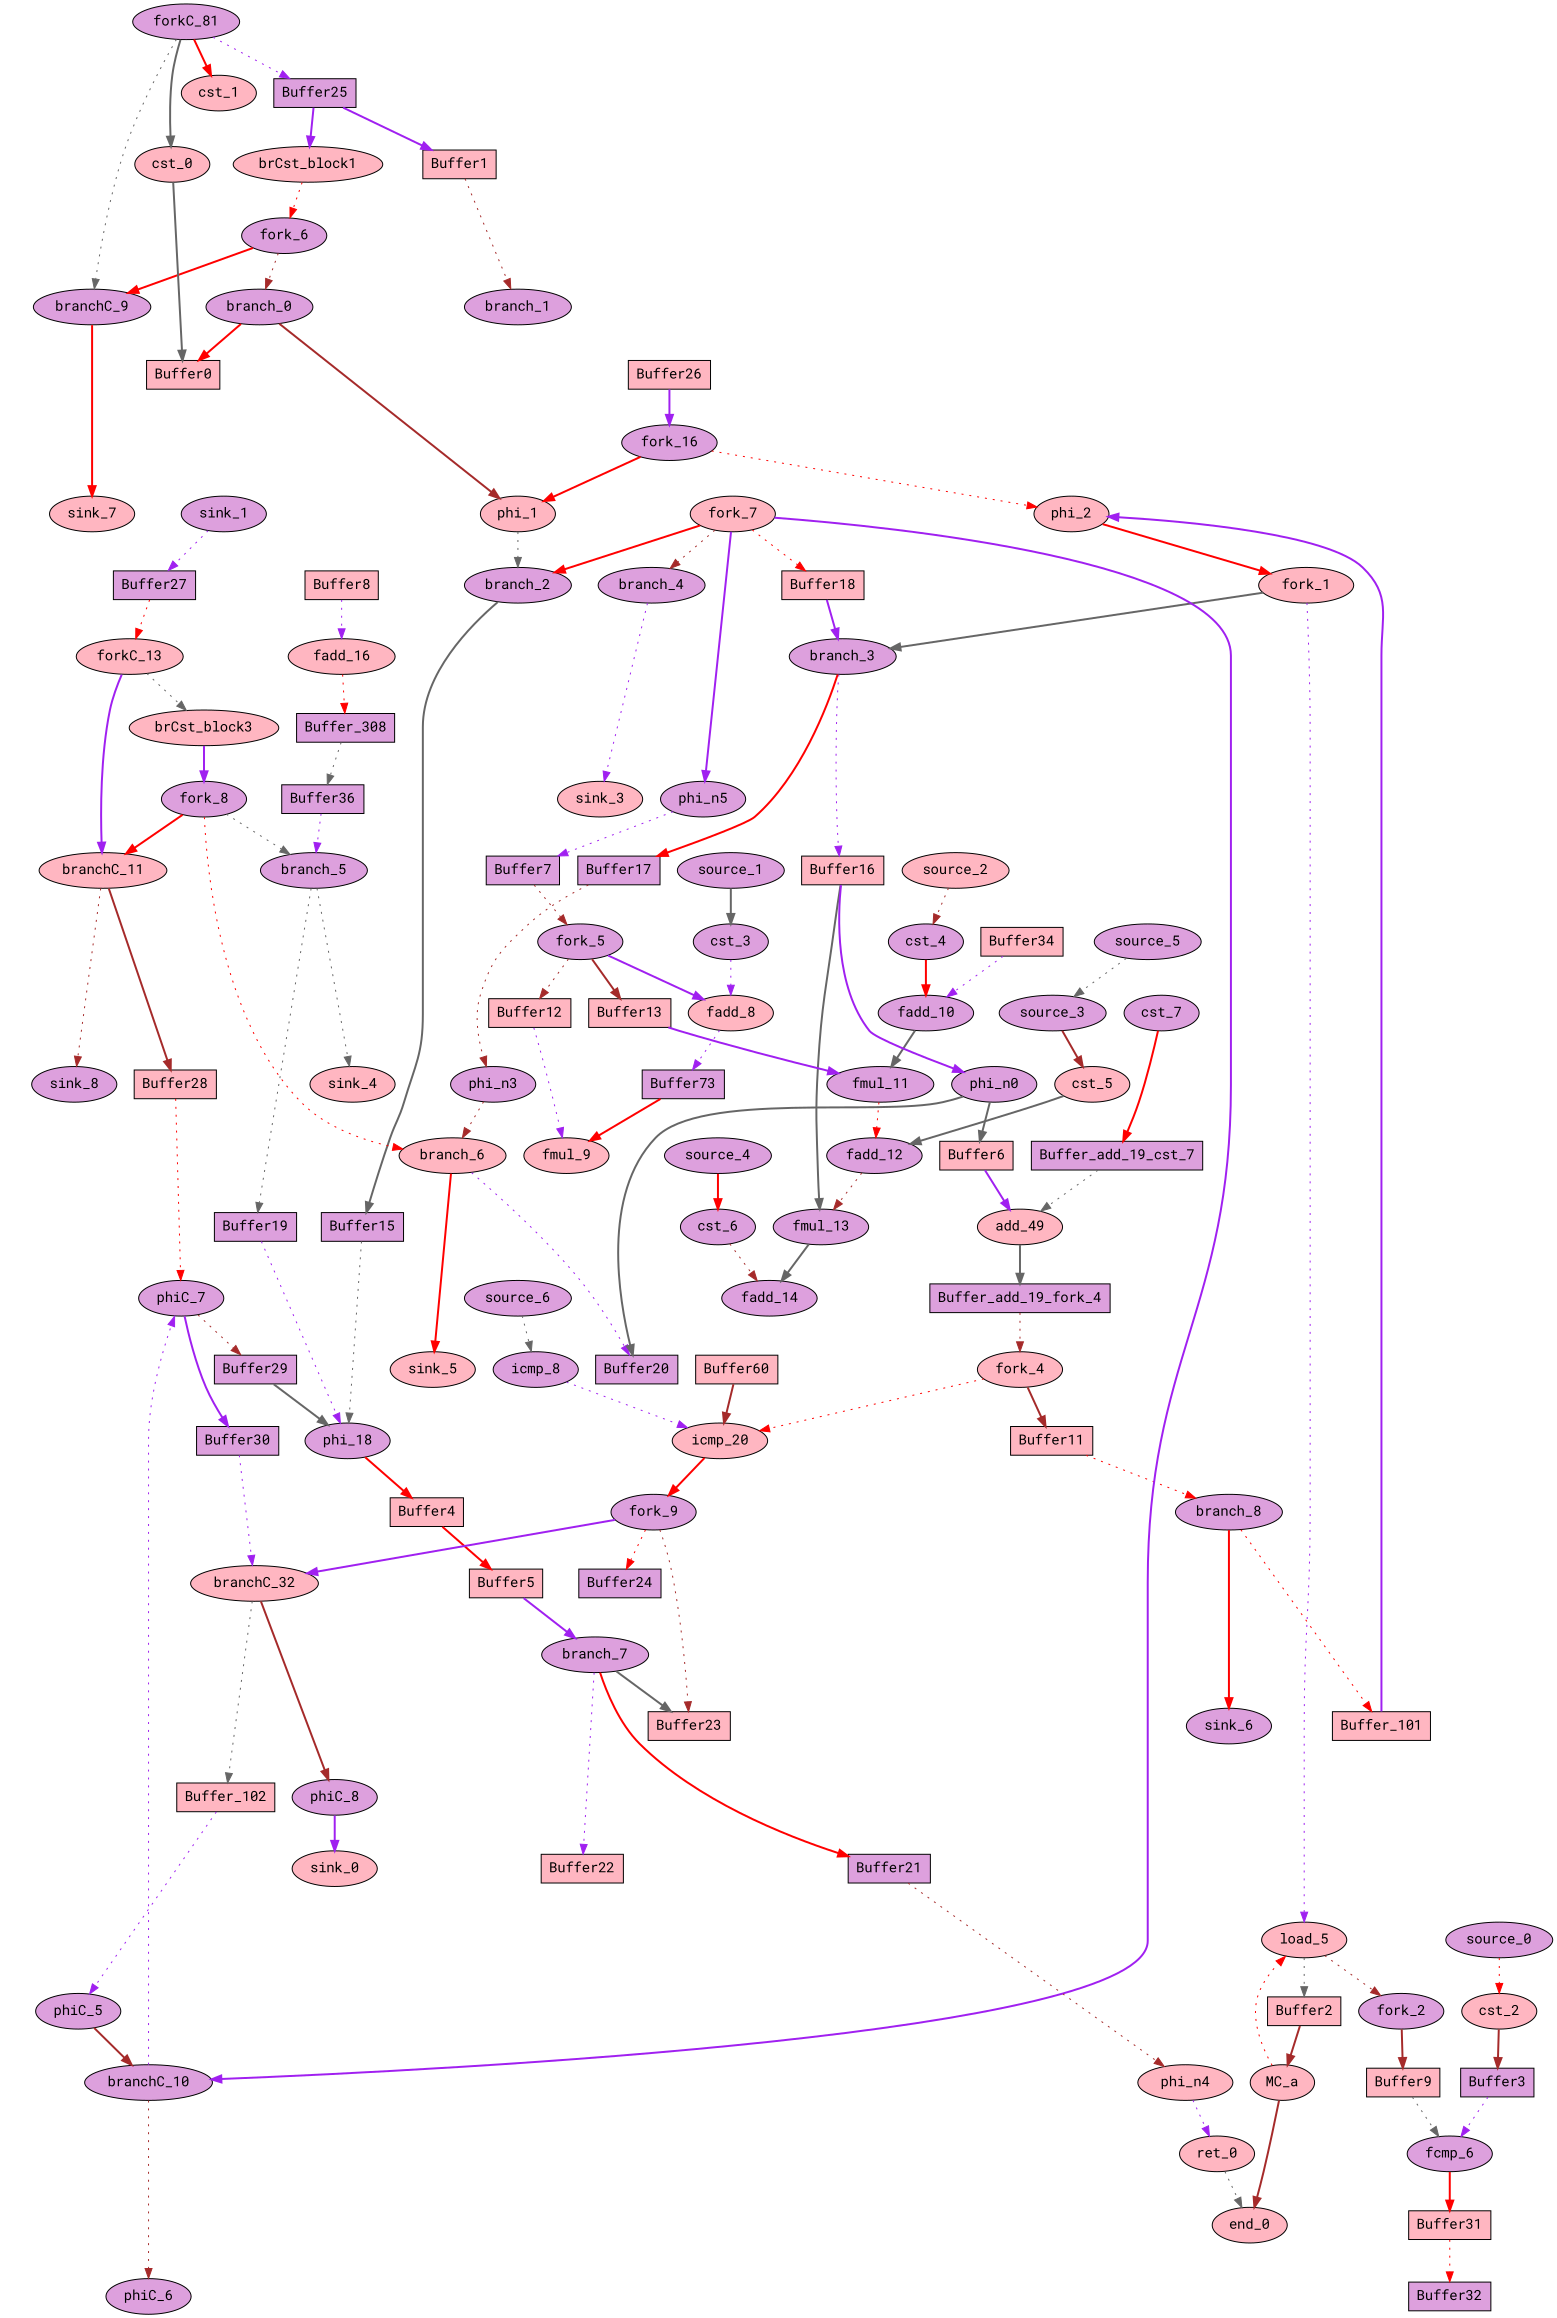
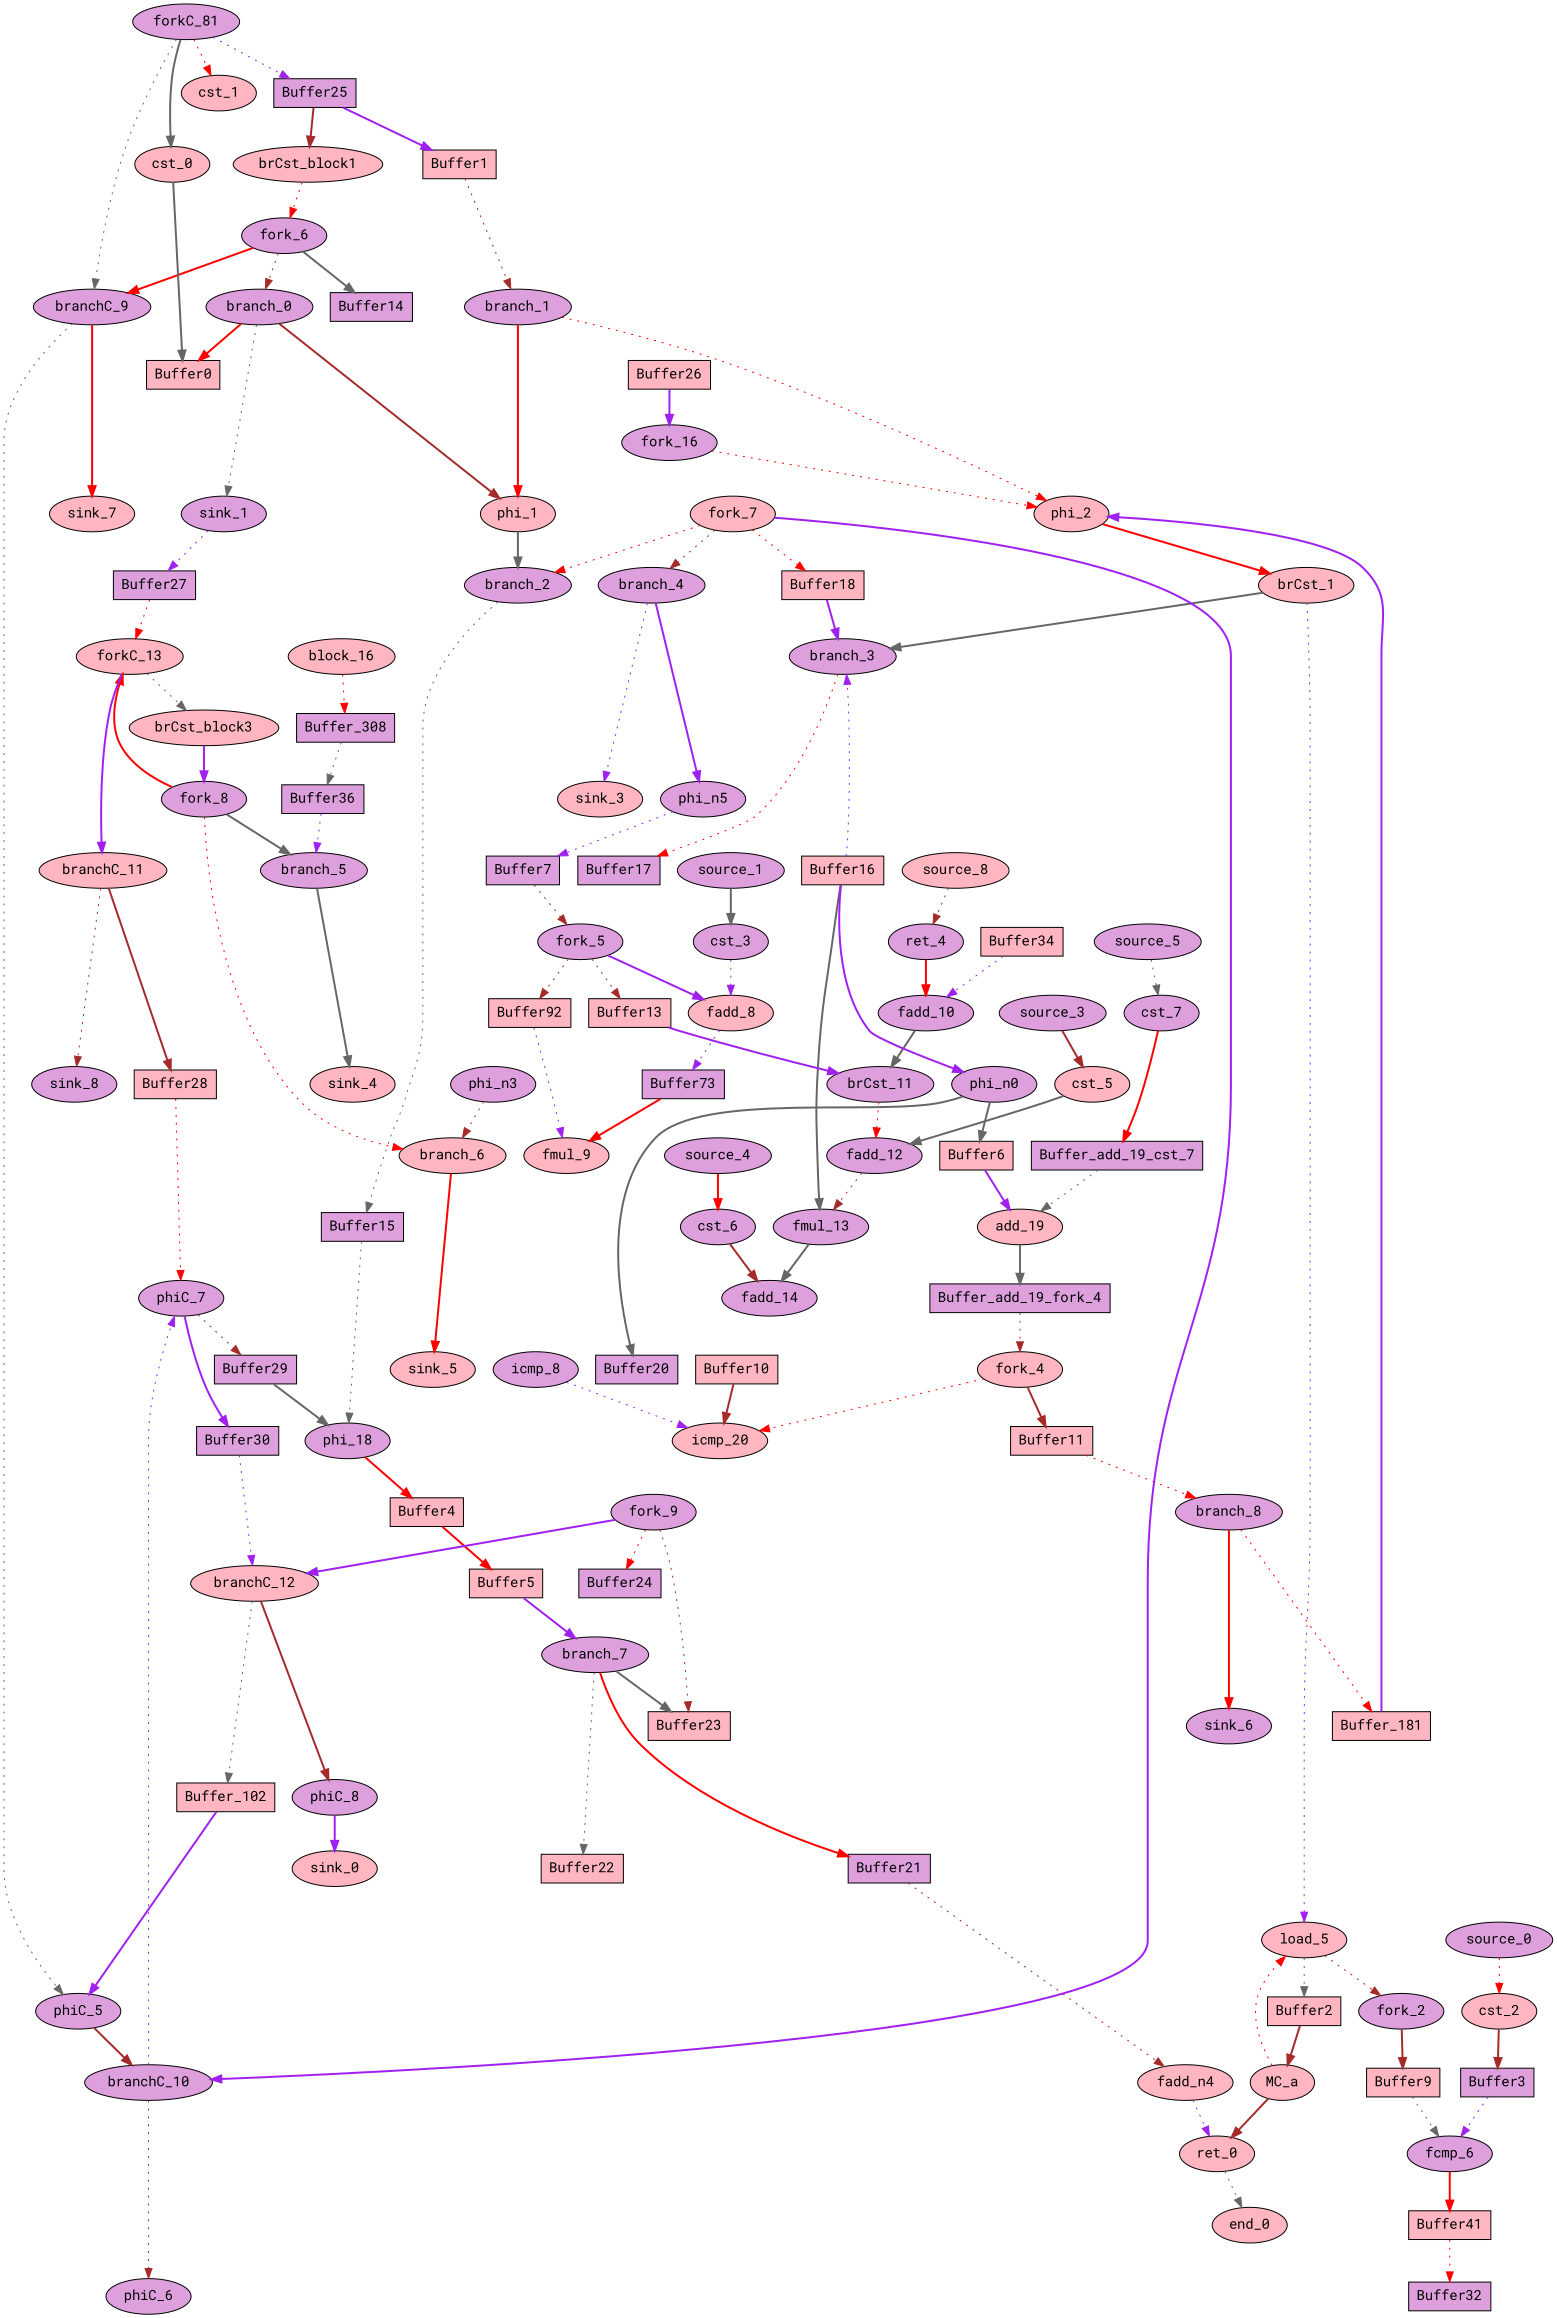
(200, 53) -> (200, 53)
(312, 122) -> (312, 122)
none -> (371, 307)
none -> (805, 392)
none -> (242, 406)
(597, 477) -> (518, 406)
(518, 545) -> (518, 545)
(632, 547) -> (632, 547)
(342, 585) -> none
(1306, 585) -> (1306, 585)
(718, 651) -> (676, 687)
(342, 657) -> (342, 657)
(836, 760) -> (849, 770)
(779, 791) -> (779, 791)
(159, 831) -> (122, 747)
(254, 832) -> (254, 832)
(956, 870) -> (956, 870)
(423, 894) -> (423, 894)
(926, 942) -> (926, 942)
(501, 952) -> none
(332, 973) -> (332, 973)
(603, 975) -> (603, 975)
(1104, 975) -> (1154, 973)
(530, 1013) -> (530, 1013)
(880, 1084) -> (880, 1084)
none -> (4, 1151)
(255, 1227) -> none
(1020, 1227) -> (1020, 1227)
(556, 1253) -> none
(741, 1258) -> (741, 1258)
(518, 1298) -> none
(737, 1370) -> (737, 1370)
(690, 1473) -> none
(255, 1583) -> (255, 1583)
(1381, 1726) -> (1381, 1726)
(589, 1758) -> (589, 1758)
(156, 1899) -> (156, 1899)
(1185, 2083) -> (1185, 2083)
(1269, 2149) -> (1253, 2114)
(1450, 2225) -> (1450, 2225)
